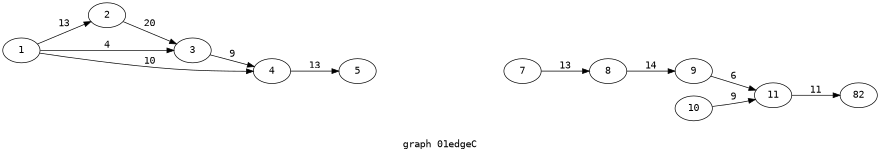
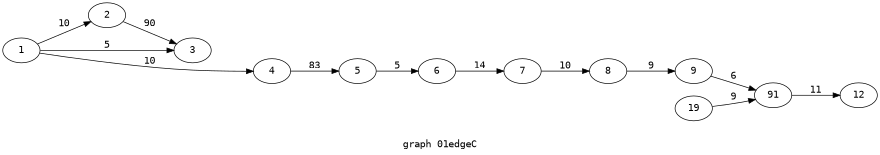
(64, 24) -> (64, 24)
(150, 24) -> (150, 24)
(107, 45) -> (107, 45)
(229, 60) -> none
(315, 66) -> (315, 66)
(565, 66) -> (565, 66)
(651, 66) -> (651, 66)
none -> (437, 71)
(773, 95) -> (773, 95)
(859, 95) -> (859, 95)
(694, 108) -> (694, 108)
